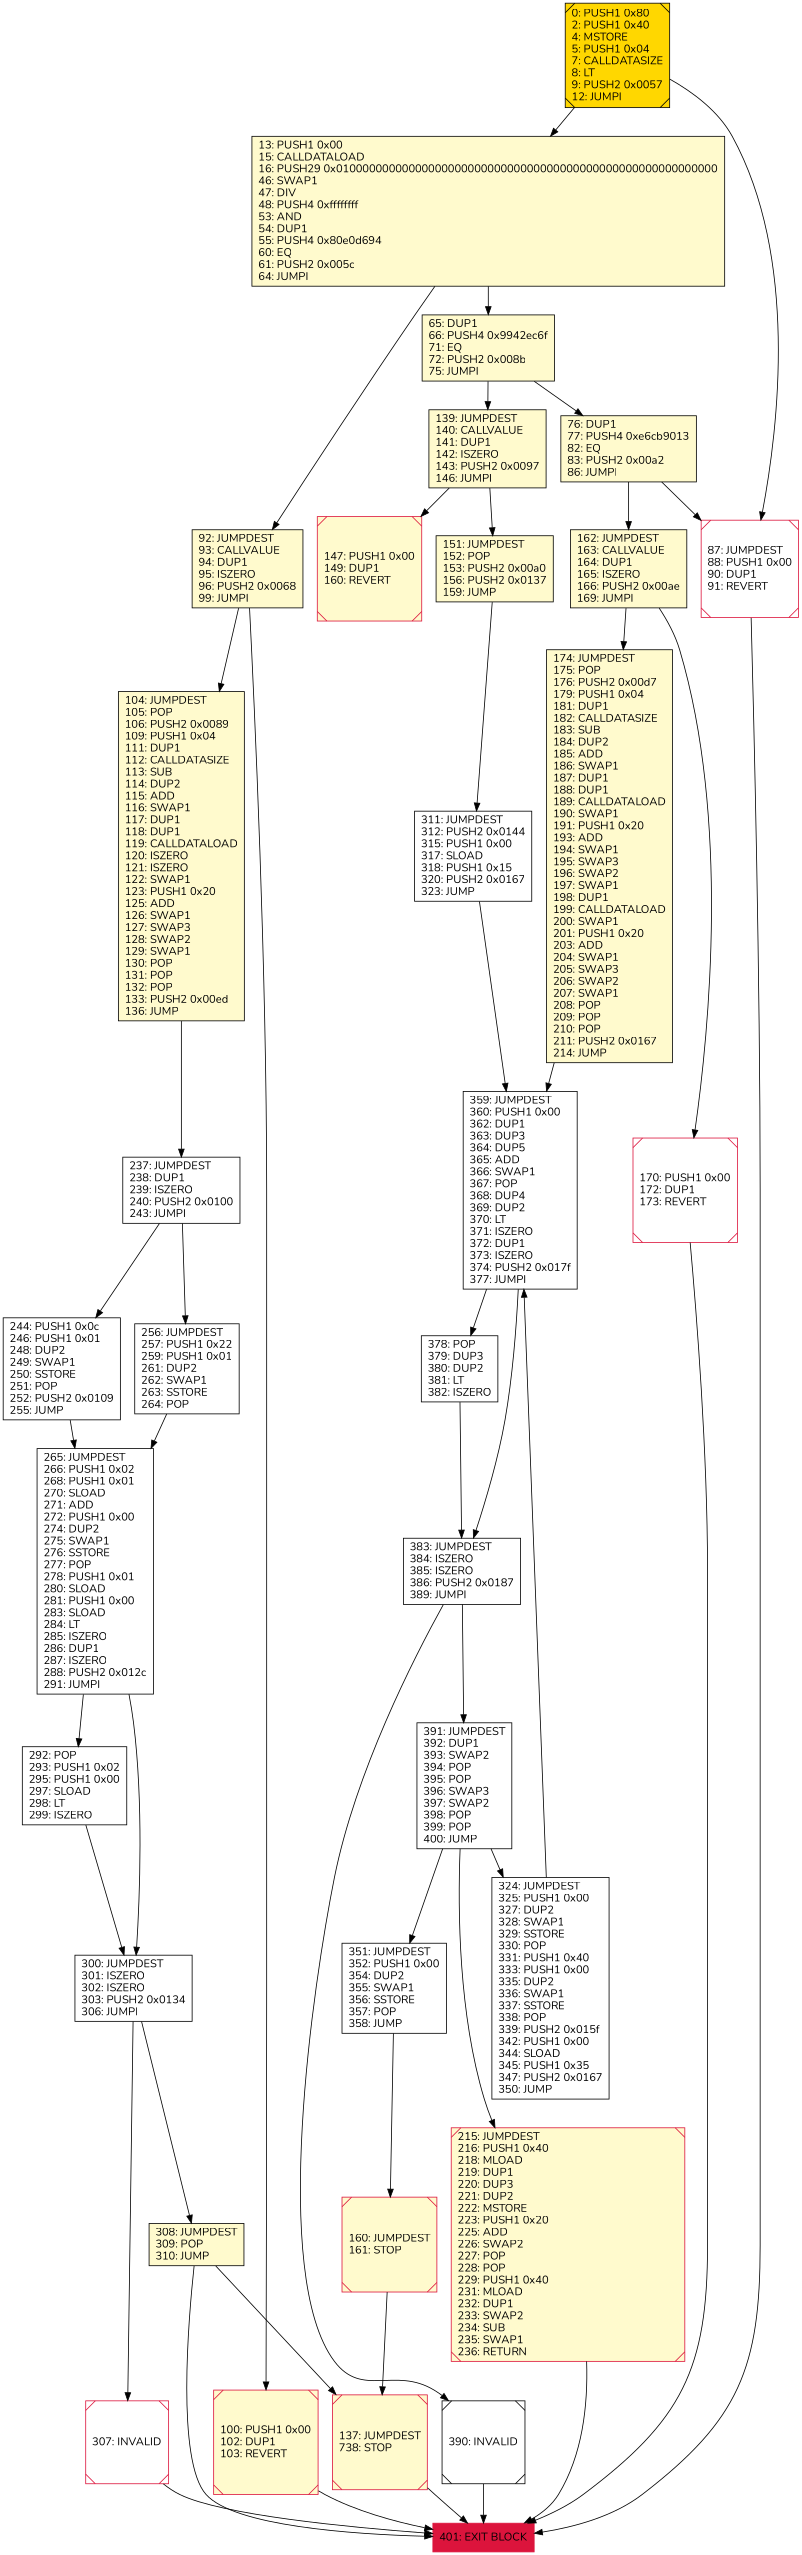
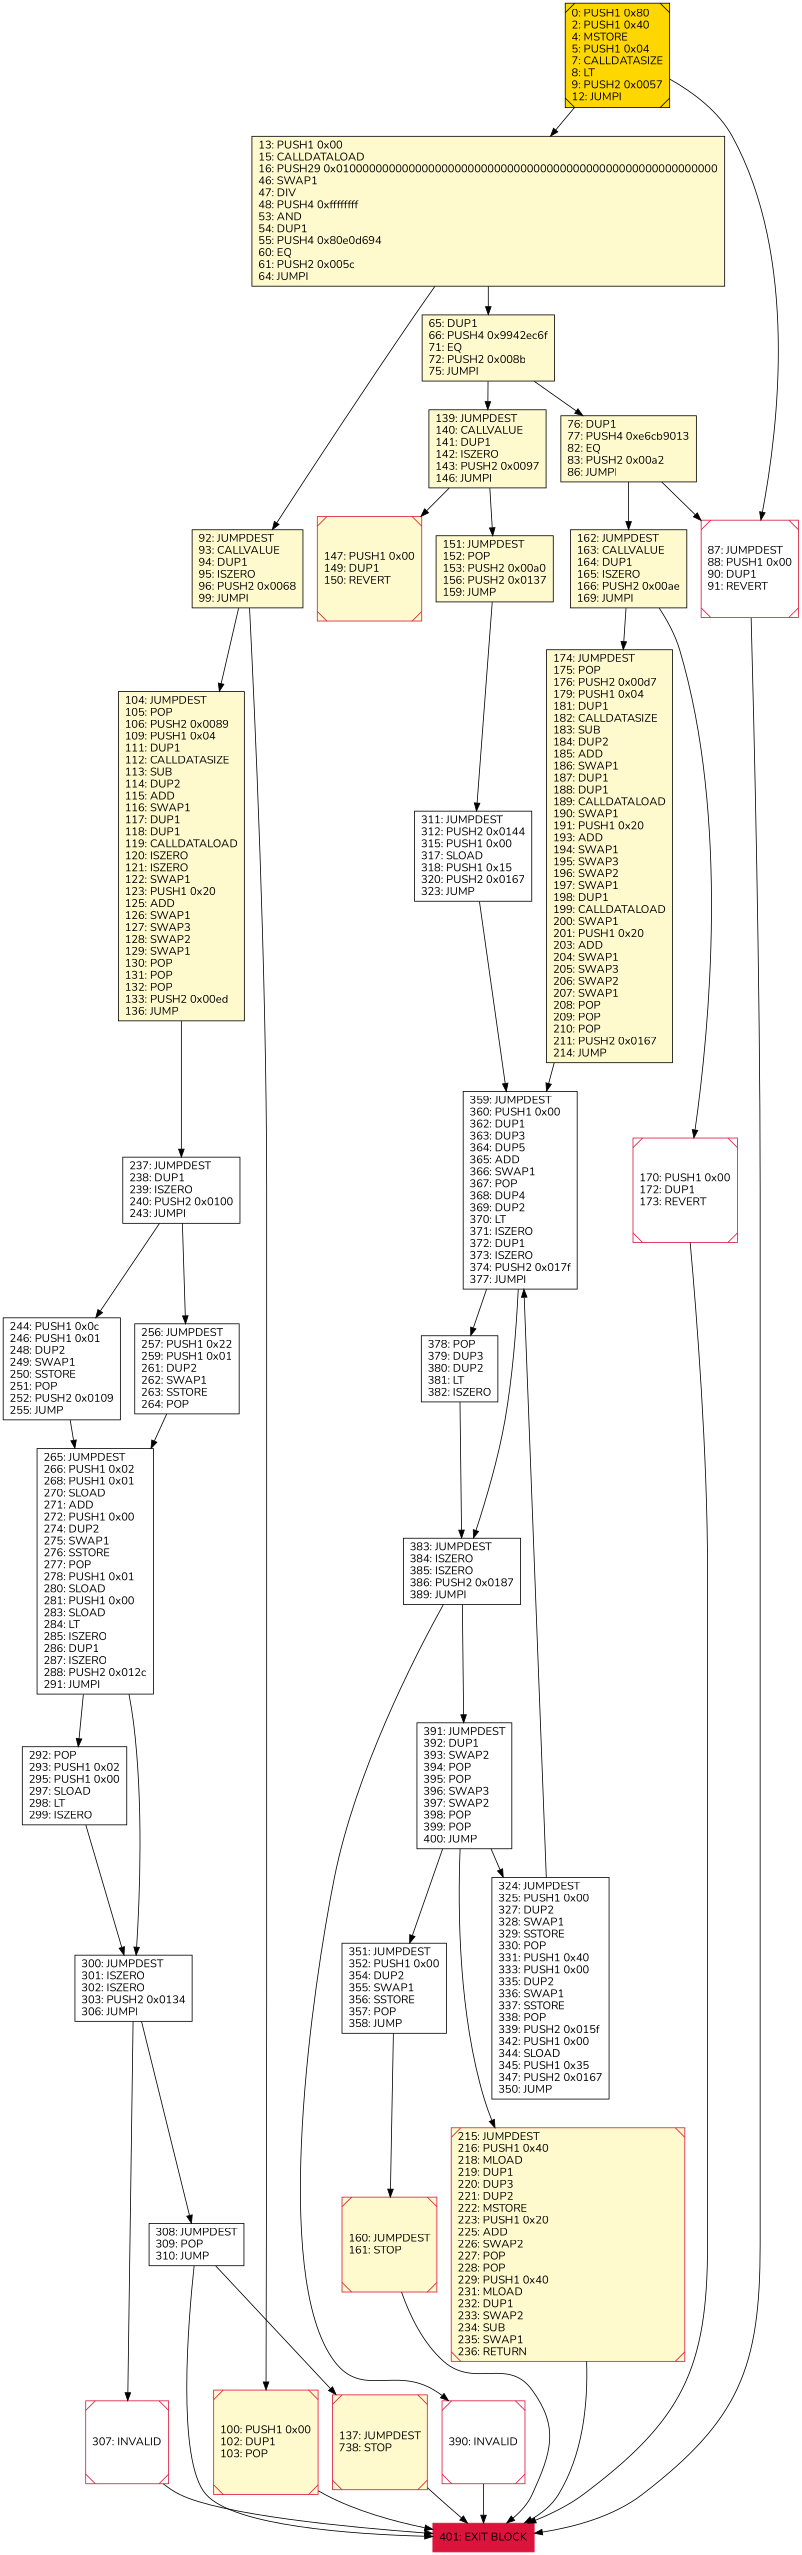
(370, 569) -> (370, 569)
(197, 2245) -> (197, 2245)
(385, 2339) -> (518, 2378)
(266, 2442) -> (266, 2442)
(484, 2442) -> (484, 2442)
